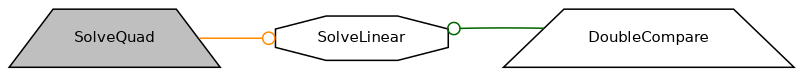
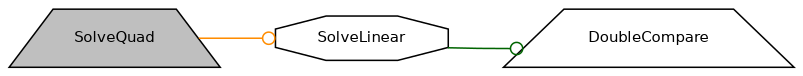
(502, 28) -> (479, 48)
